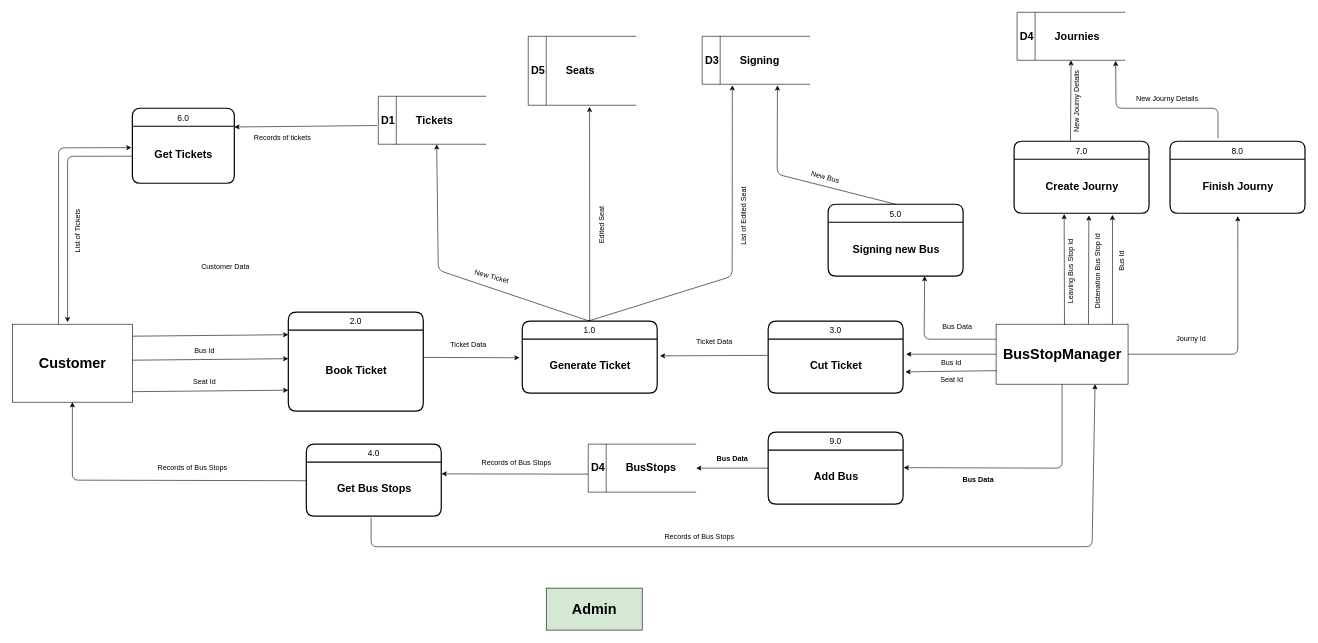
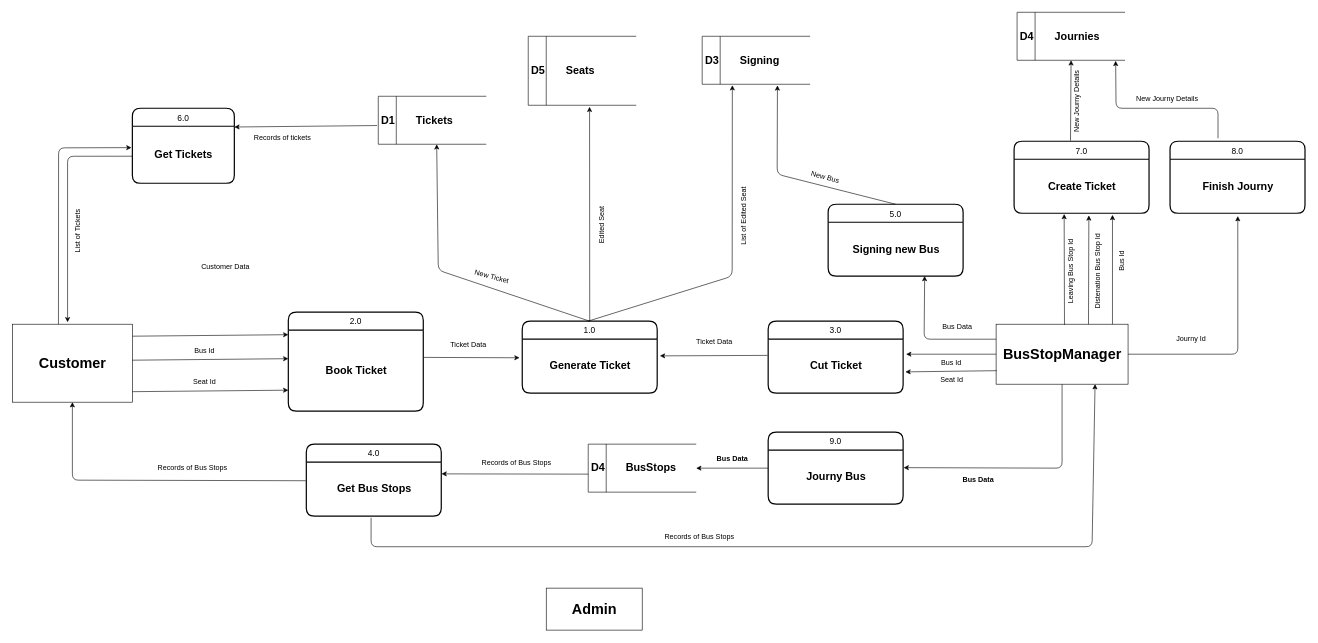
(1082, 186) -> (1082, 186)
(836, 477) -> (836, 477)
(594, 609) -> (594, 609)
